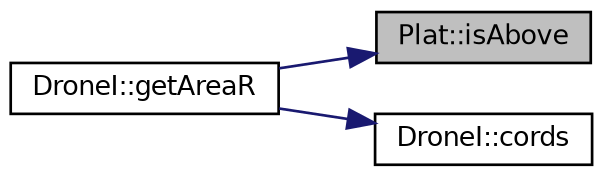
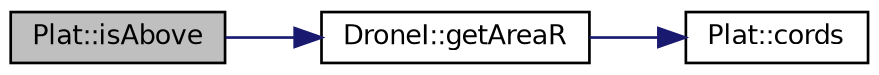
(314, 63) -> (260, 38)
(484, 139) -> (777, 38)
